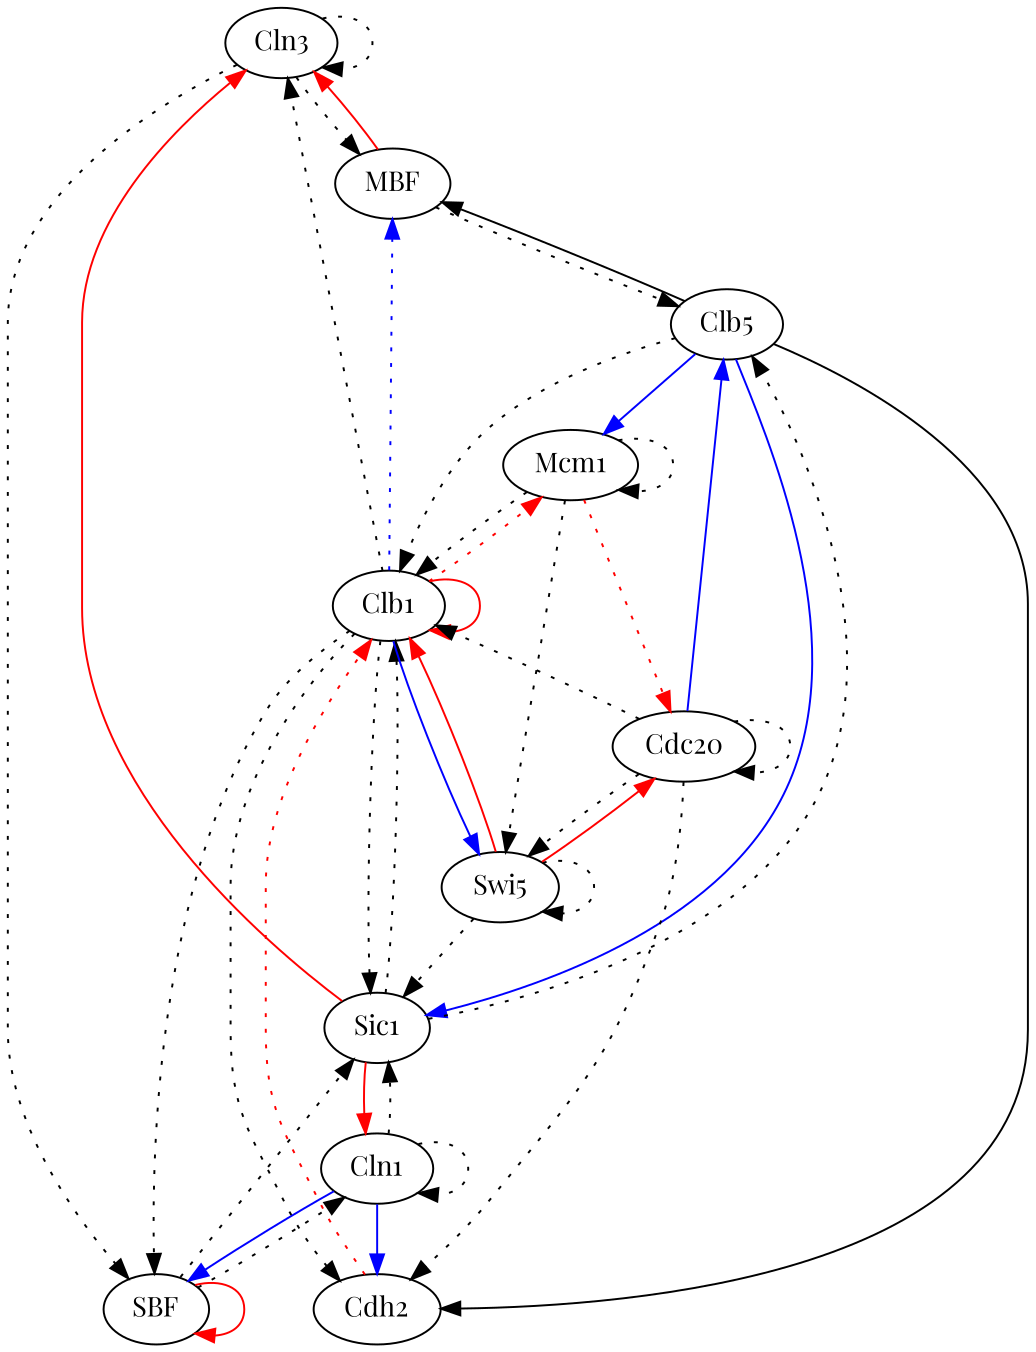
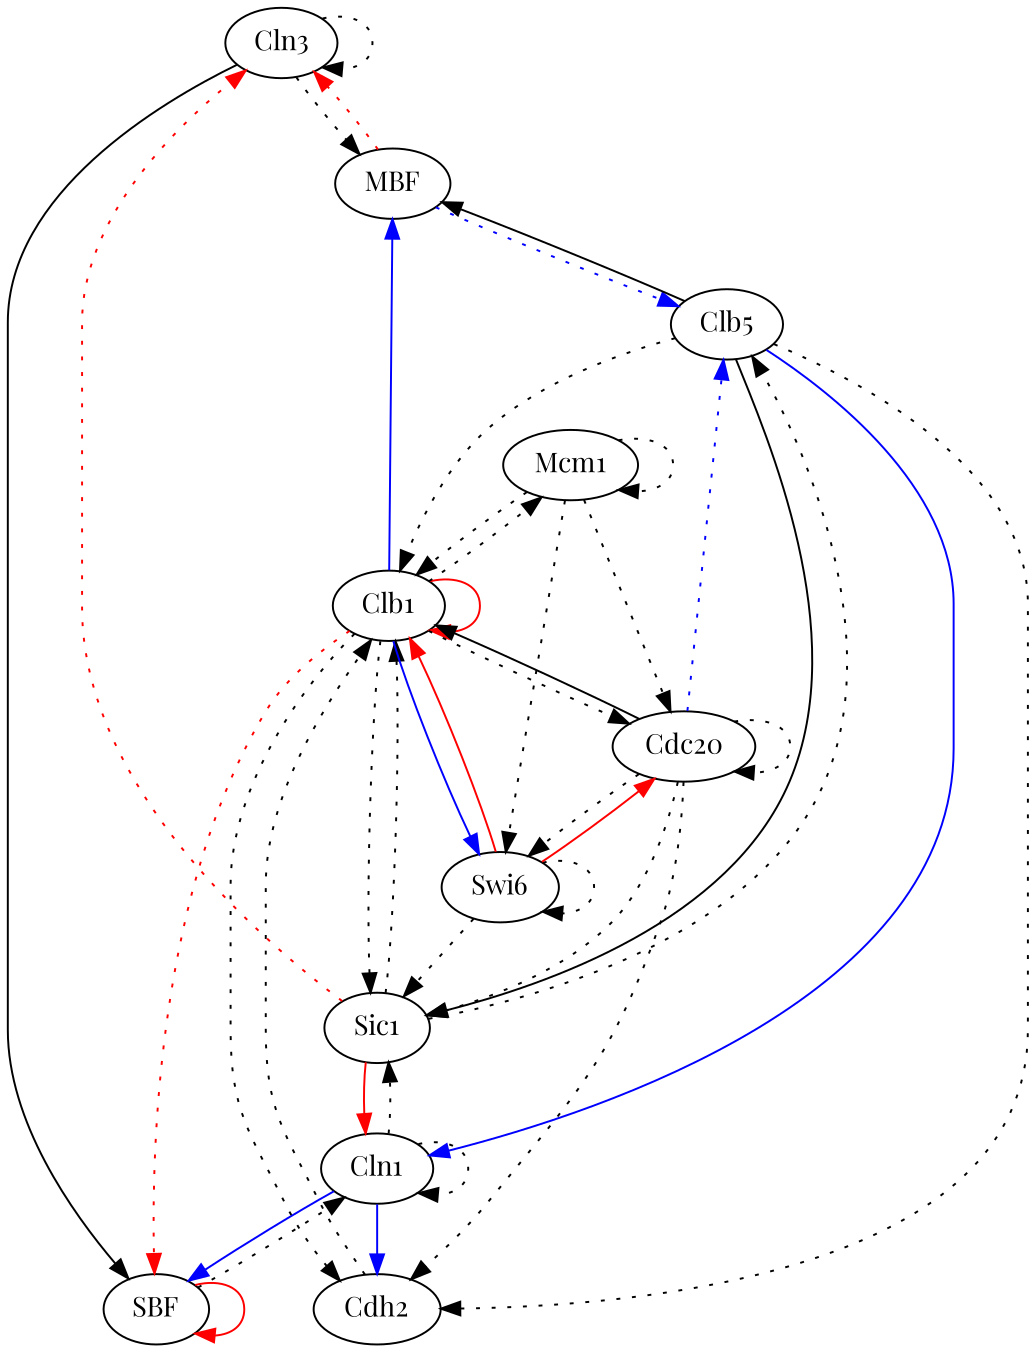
(354, 117) -> (354, 117)
(547, 254) -> (547, 254)
(337, 334) -> (519, 674)
(657, 388) -> (928, 853)
(391, 405) -> (391, 405)
(704, 545) -> (704, 545)
(478, 546) -> (478, 546)
(82, 563) -> (82, 563)
(624, 597) -> (624, 597)
(8, 627) -> (8, 627)
(552, 677) -> (547, 675)
(791, 777) -> (791, 777)
(500, 887) -> (500, 887)
(186, 917) -> (186, 917)
(266, 966) -> (266, 966)
(1028, 972) -> (1028, 972)
(257, 1181) -> (600, 933)
